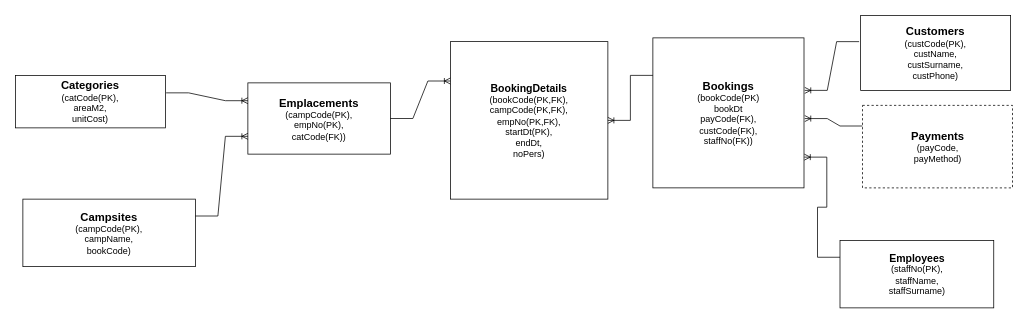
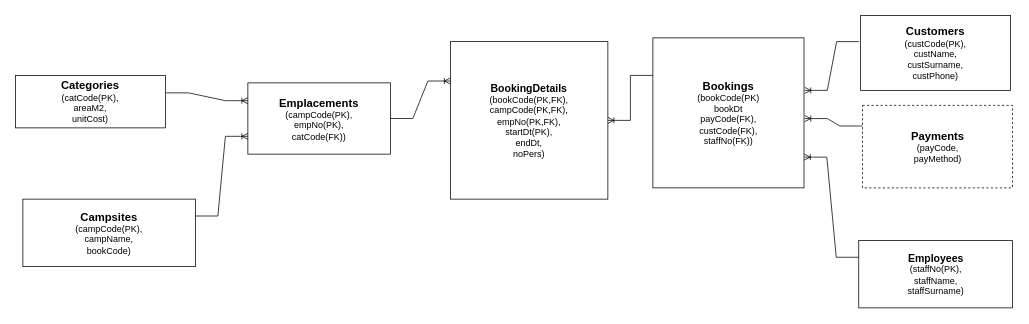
(917, 274) -> (936, 274)
